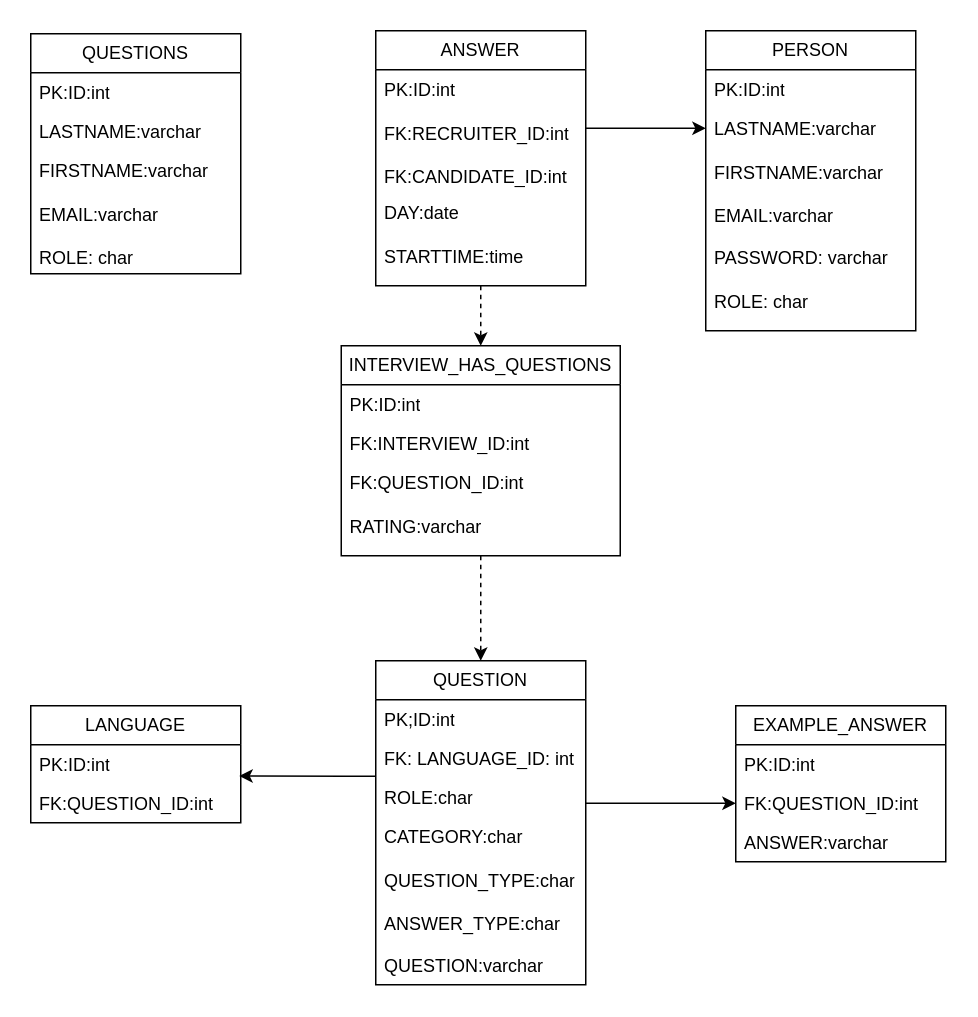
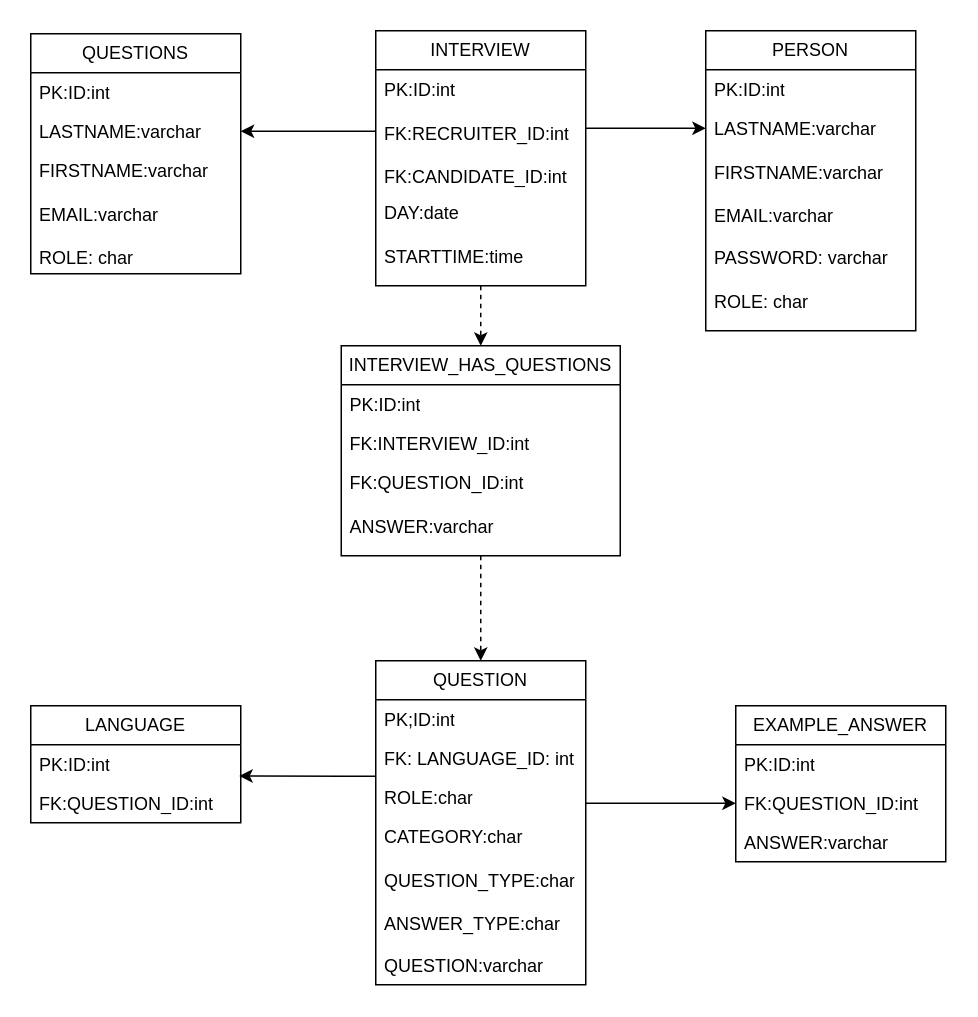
(481, 50) -> (481, 50)
none -> (314, 131)
(434, 495) -> (434, 495)
